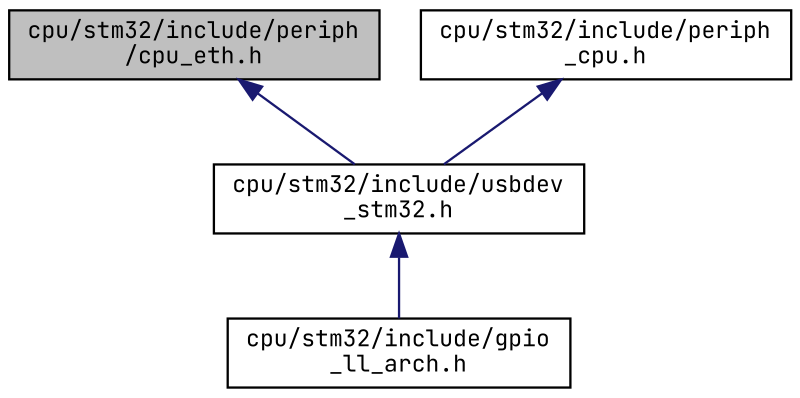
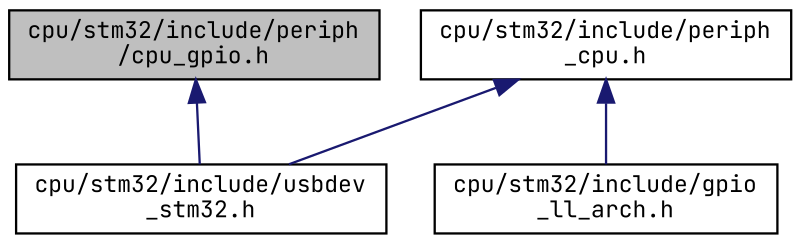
(194, 45) -> (194, 45)
(399, 288) -> (606, 134)
